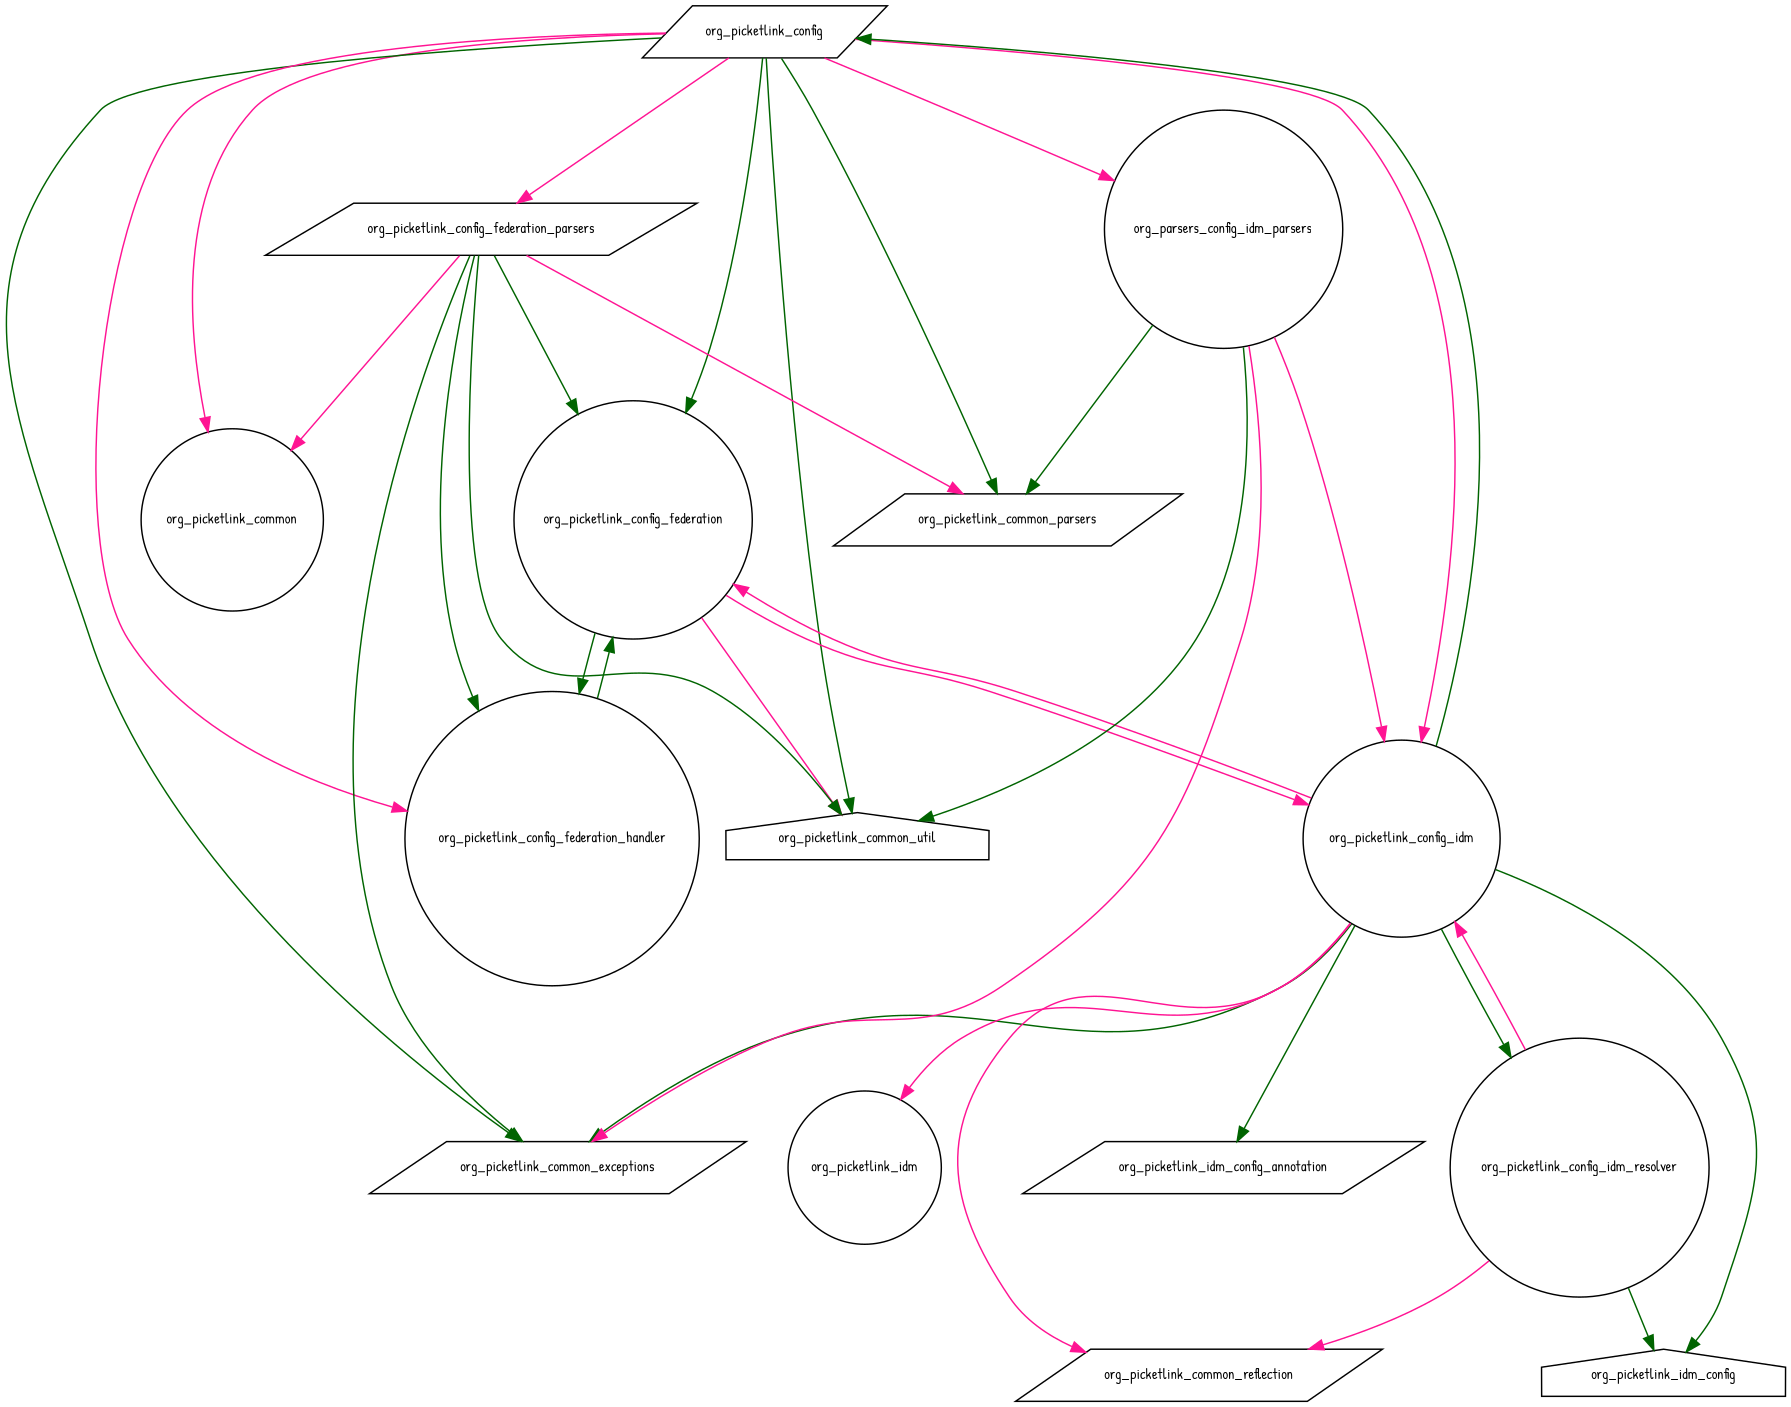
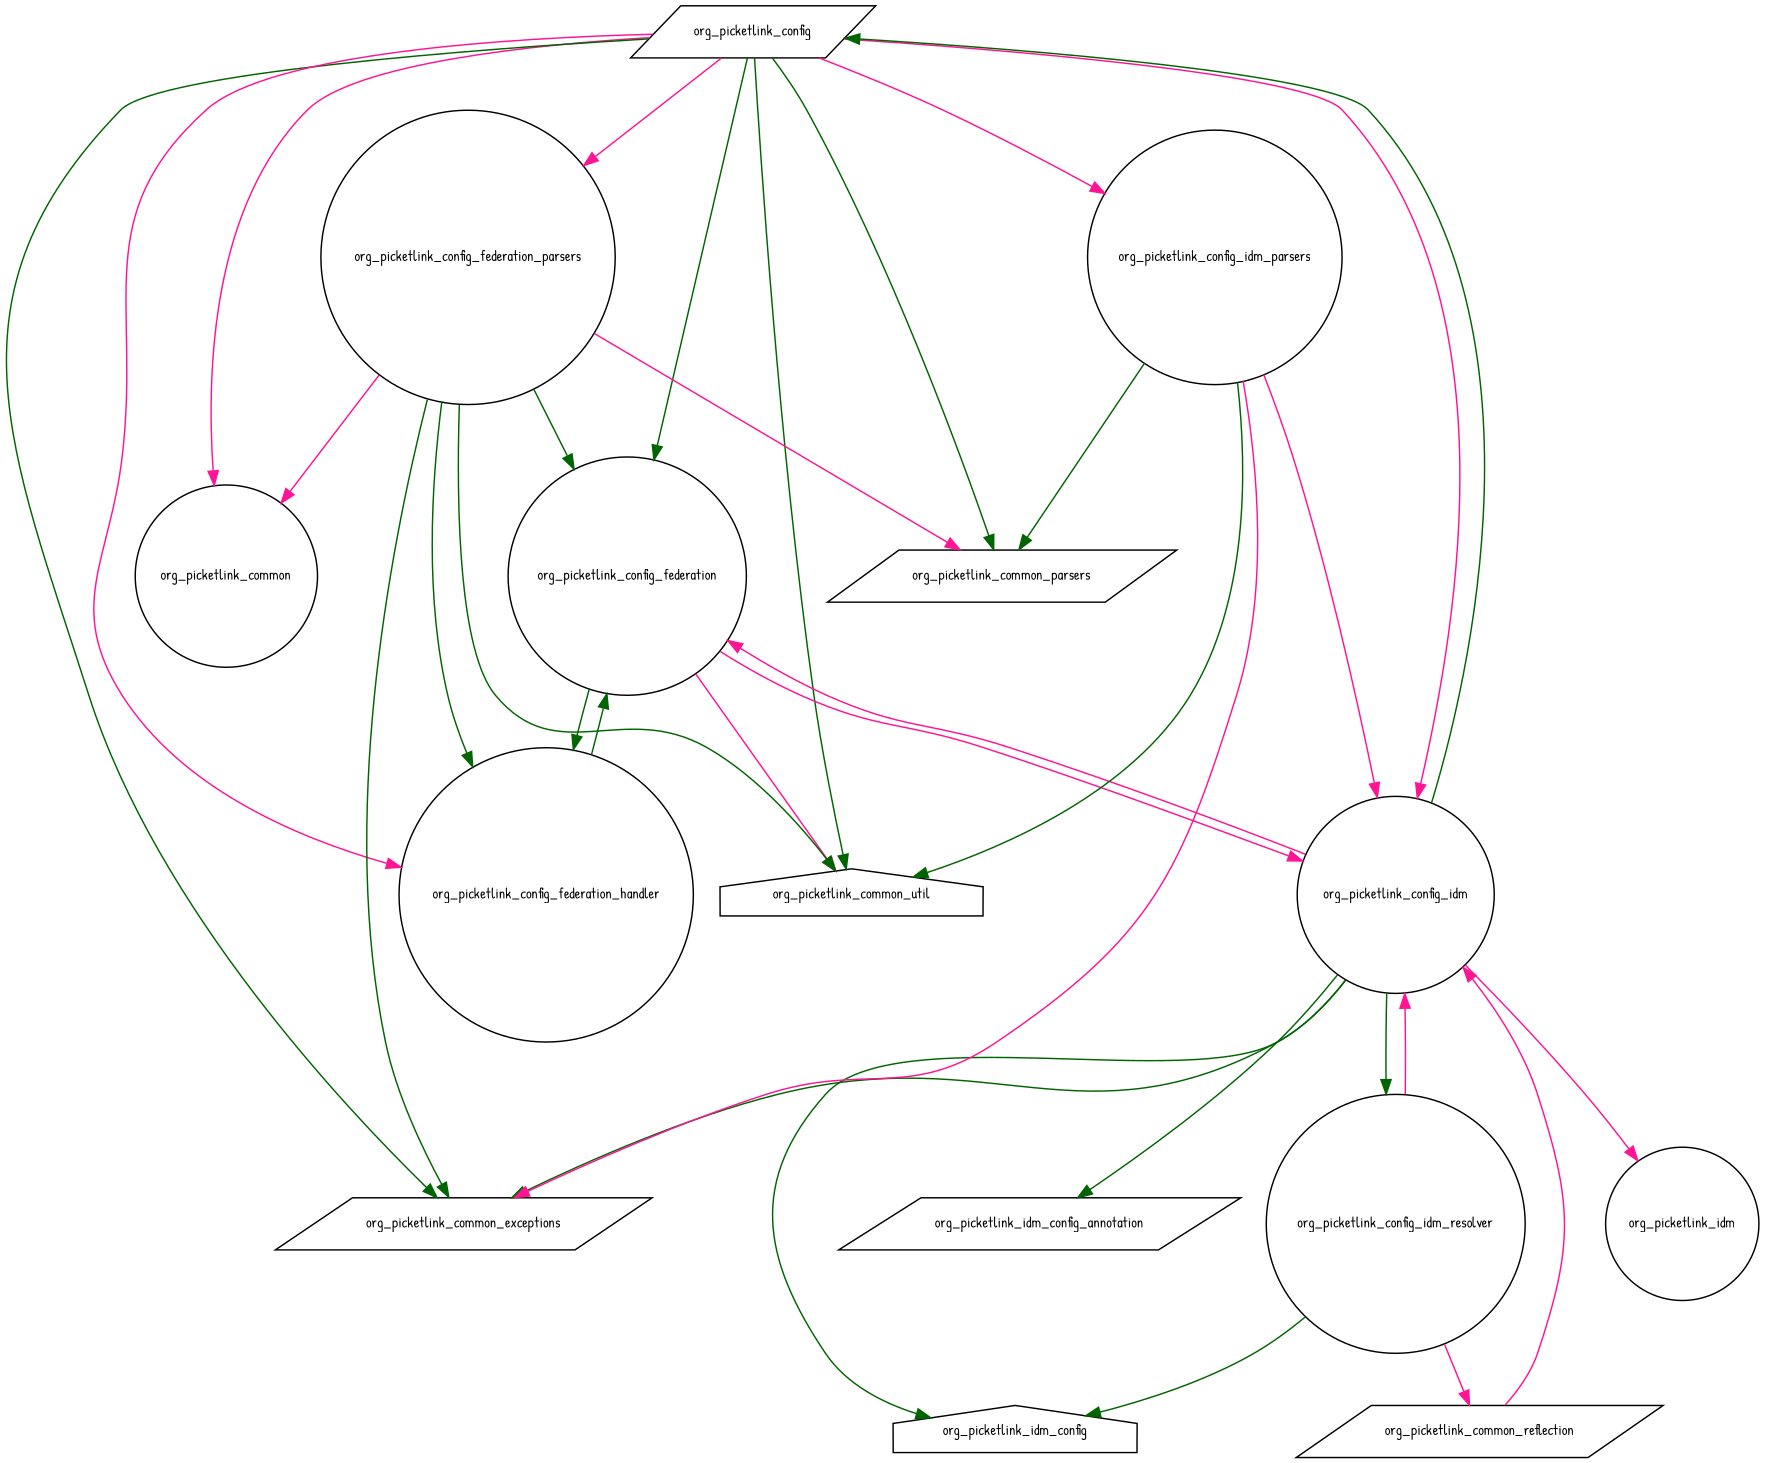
(481, 229) -> (468, 257)
(1224, 229) -> (1215, 257)
(1004, 1046) -> (1561, 1188)
